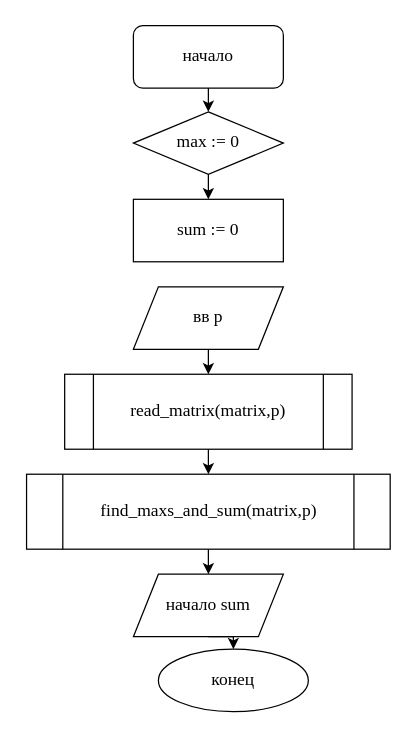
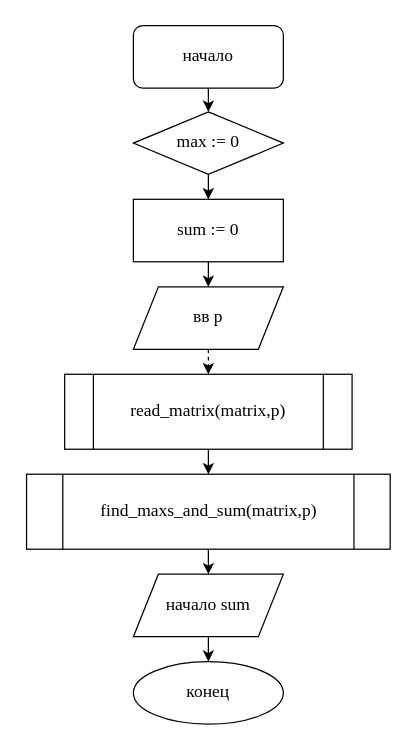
none -> (208, 270)
(208, 358) -> (208, 358)
(233, 681) -> (208, 693)
